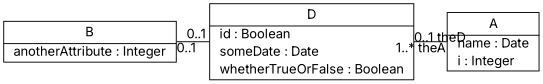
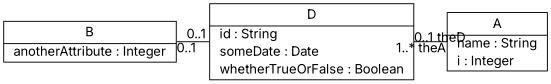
(255, 34) -> (249, 34)
(494, 44) -> (497, 44)
